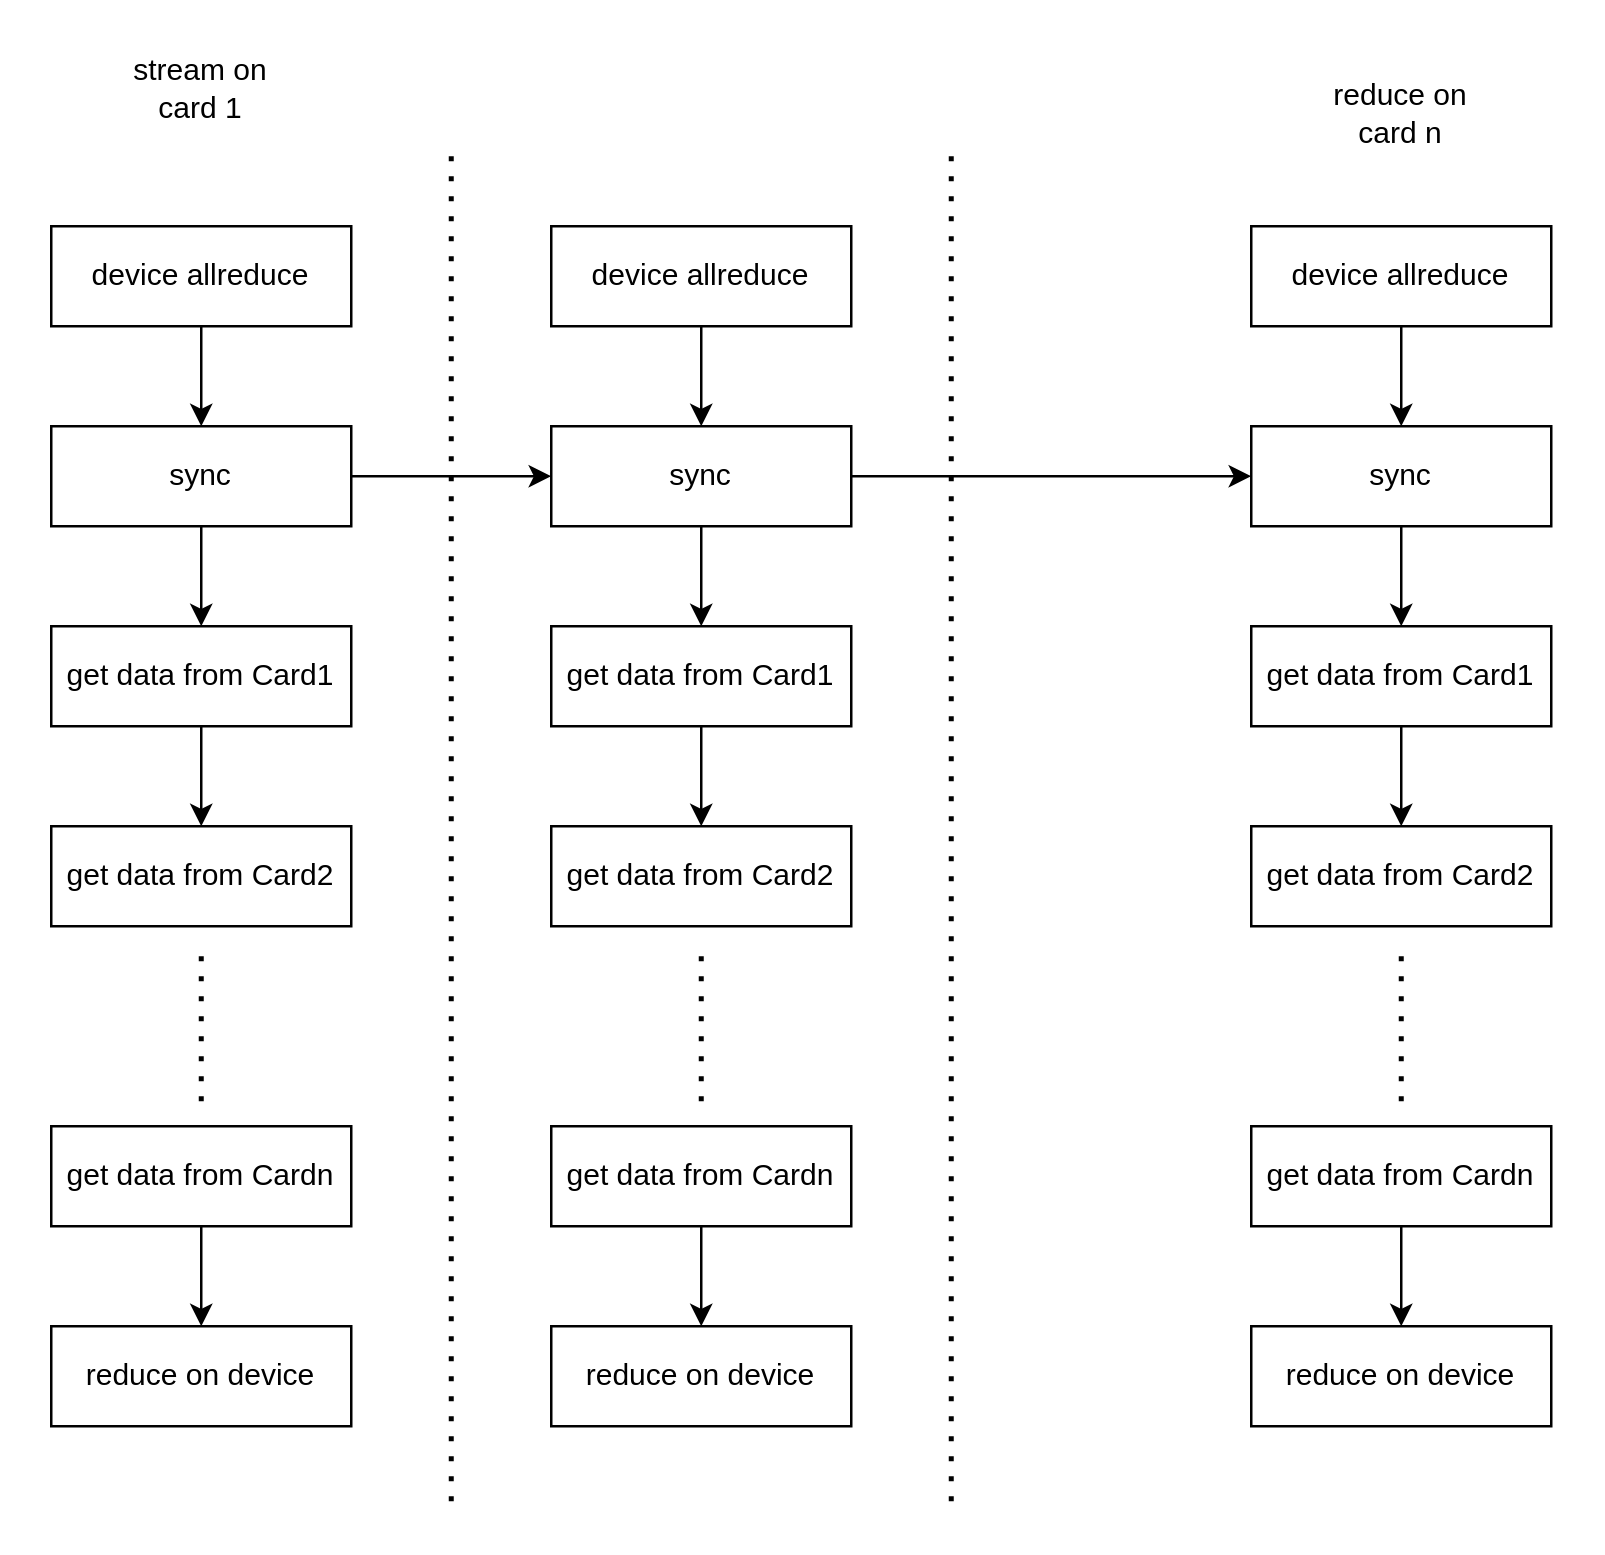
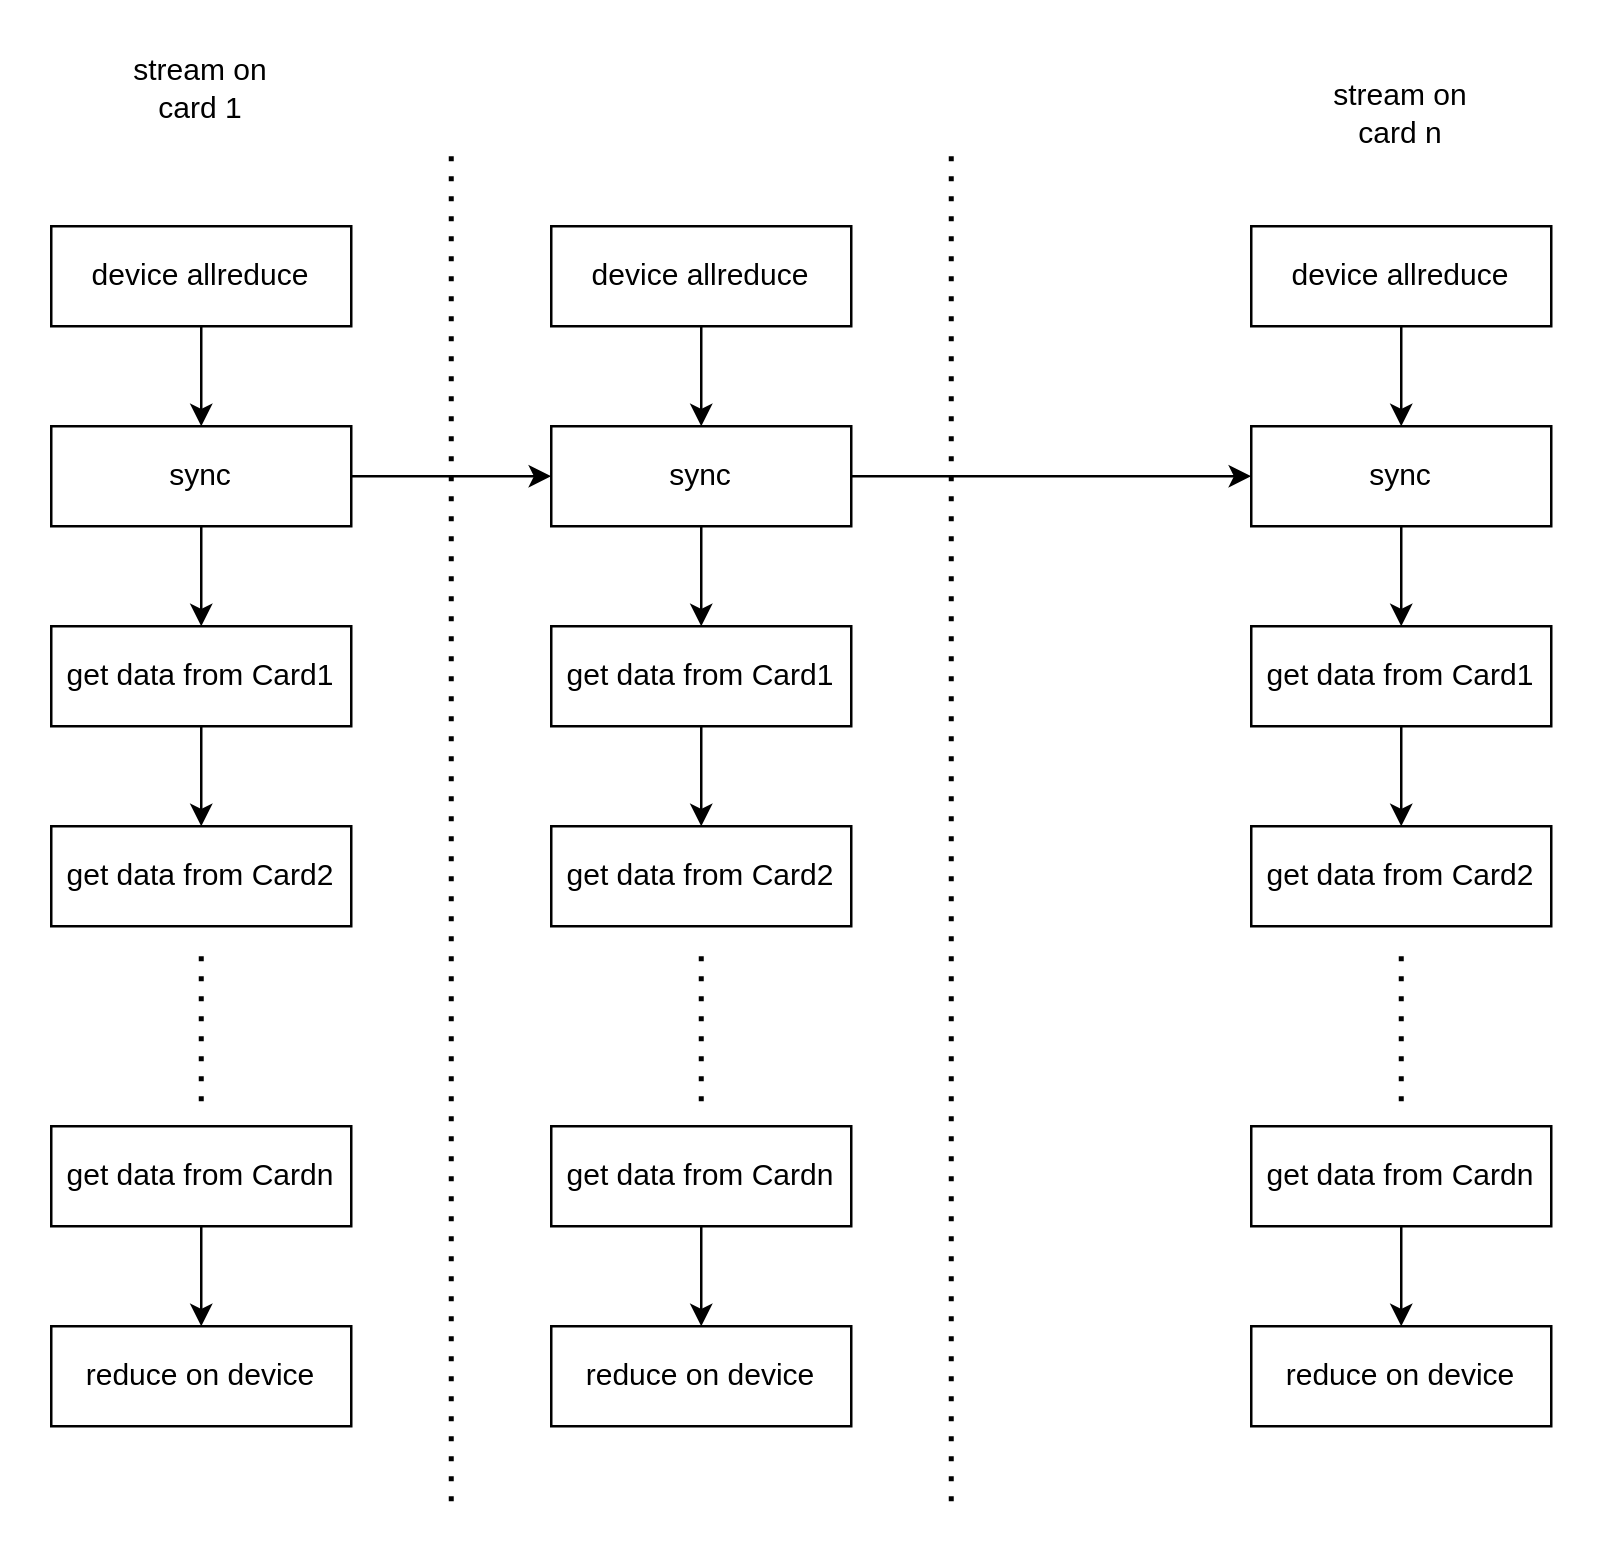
(1401, 114) -> (1401, 114)
